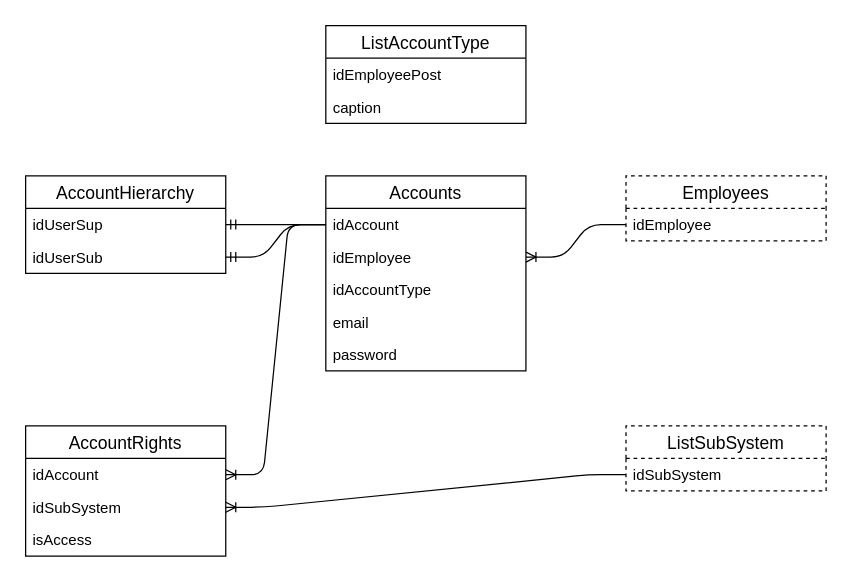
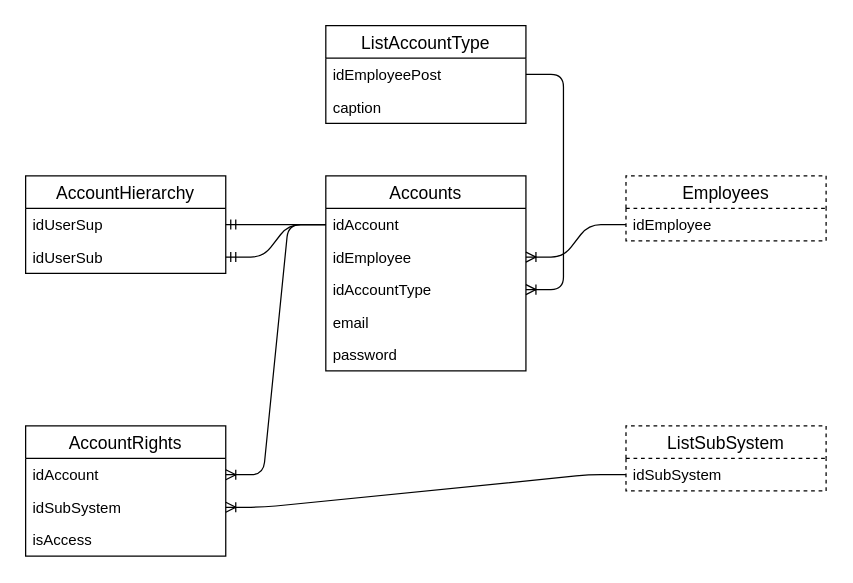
none -> (563, 182)
